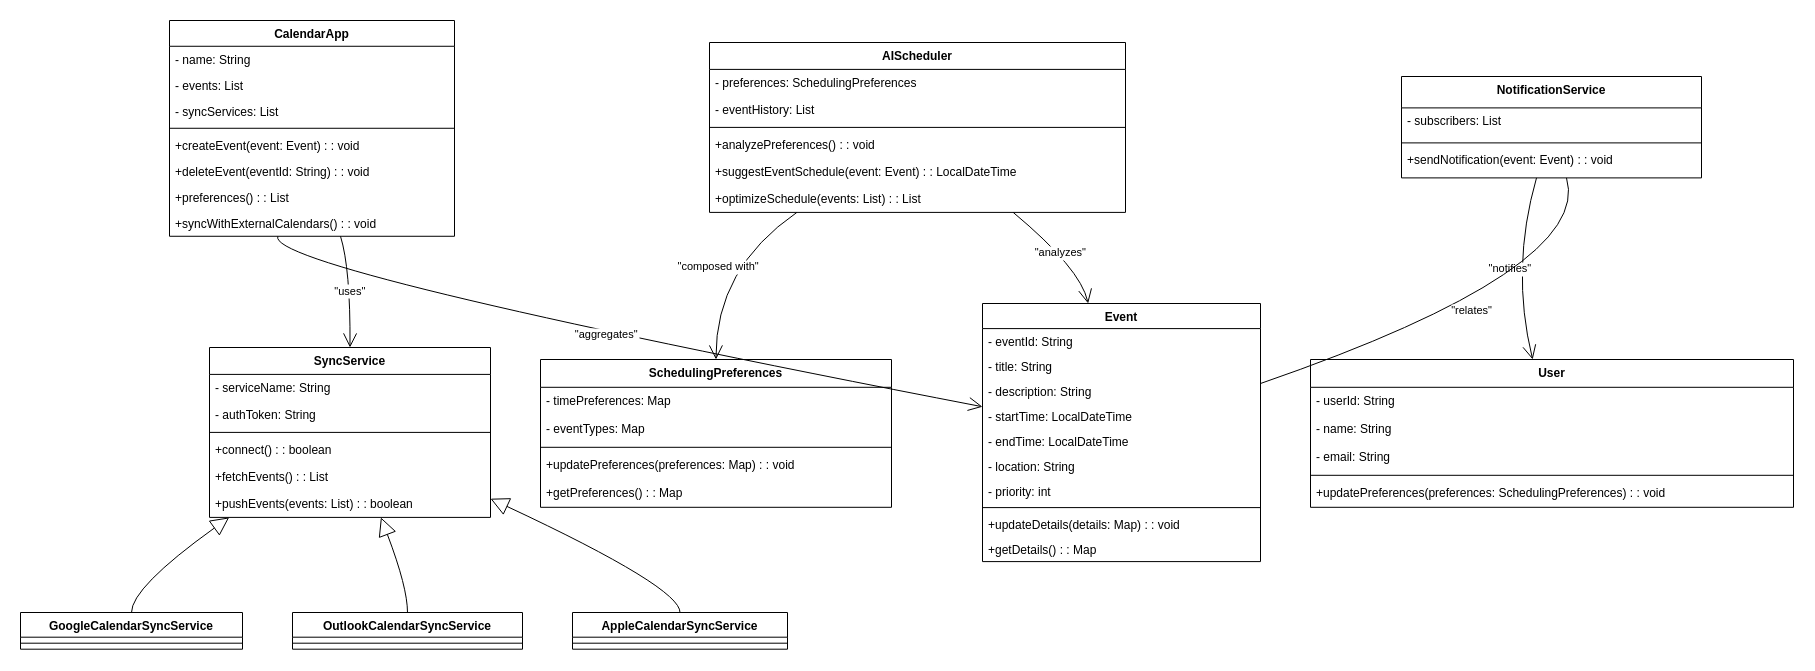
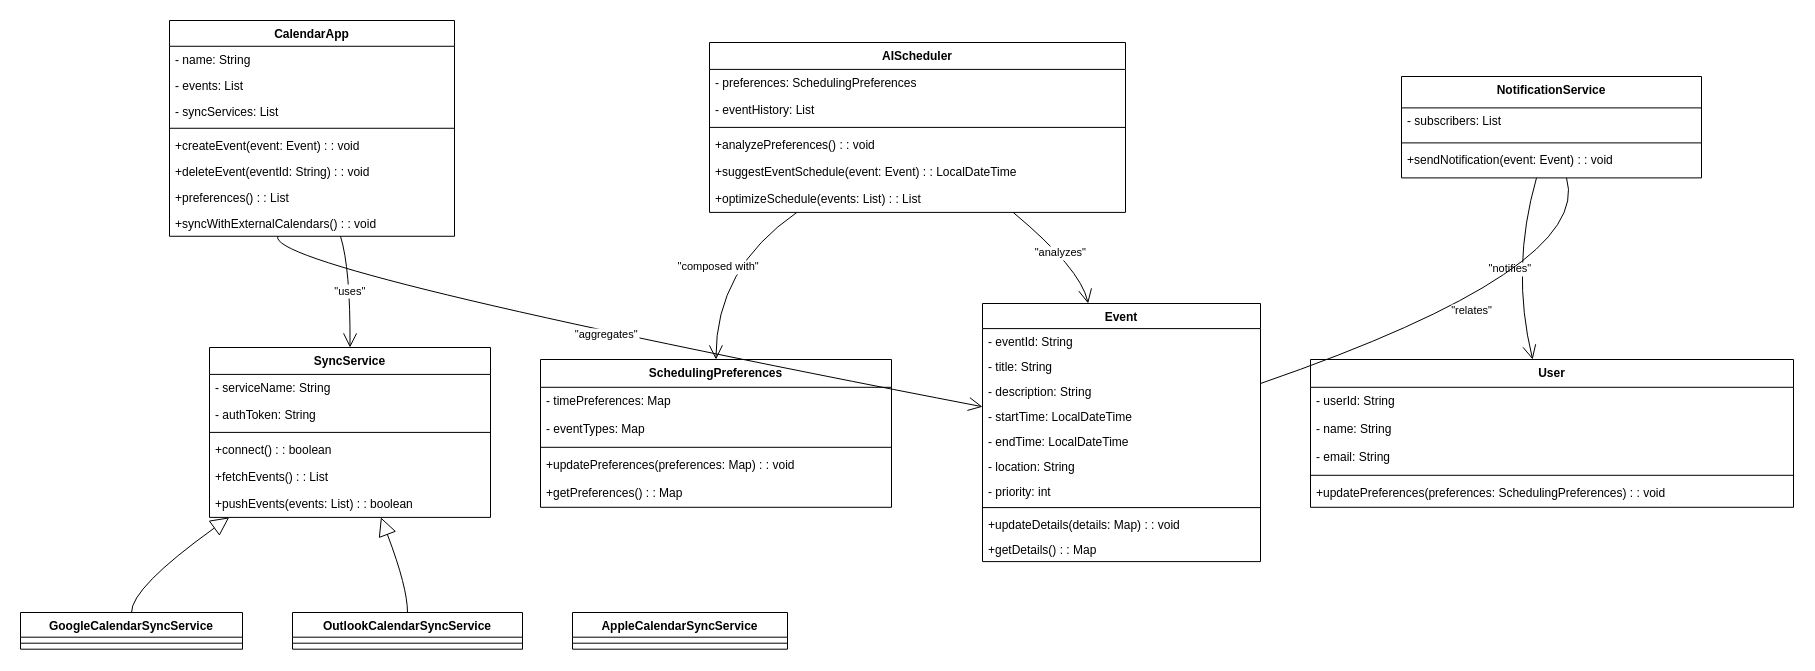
(598, 551) -> none
